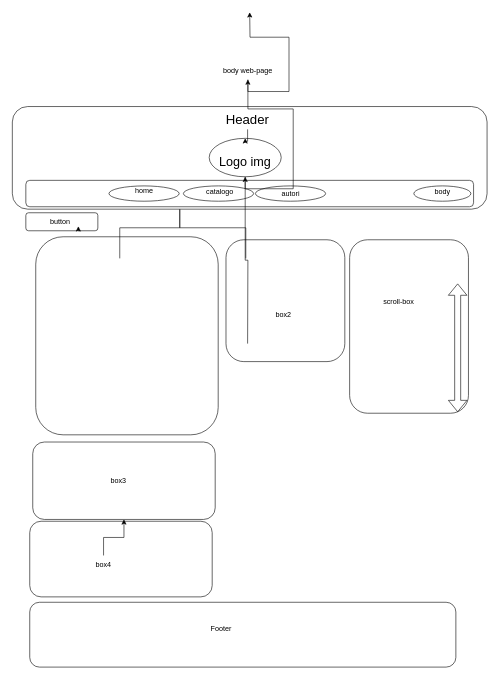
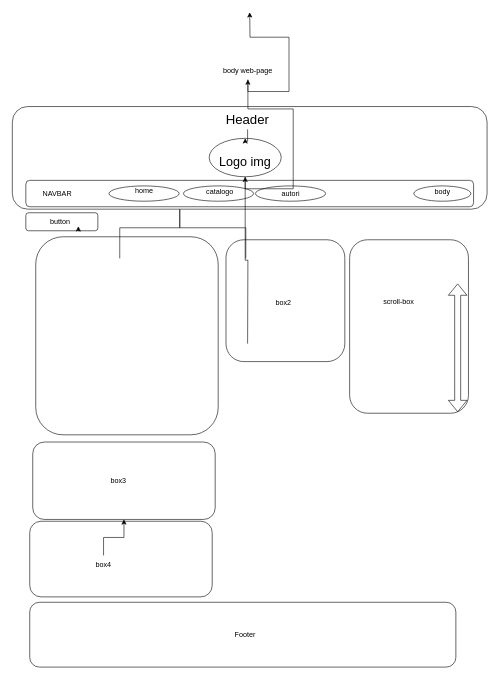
none -> (57, 194)
(284, 315) -> (284, 303)
(221, 629) -> (245, 635)
